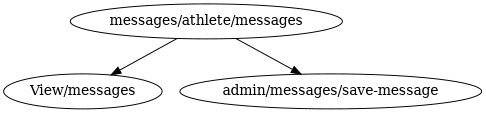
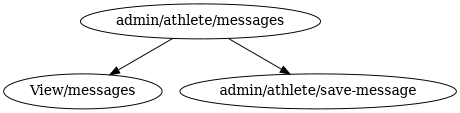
(206, 21) -> (201, 21)
(331, 91) -> (318, 91)
